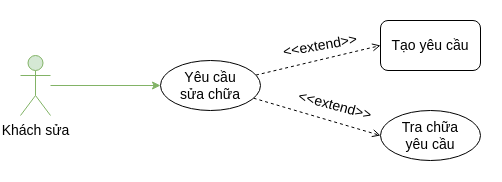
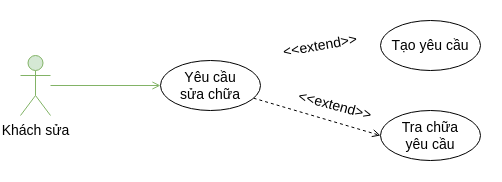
(431, 46) -> (431, 46)
(317, 61) -> none
(152, 86) -> (153, 86)
